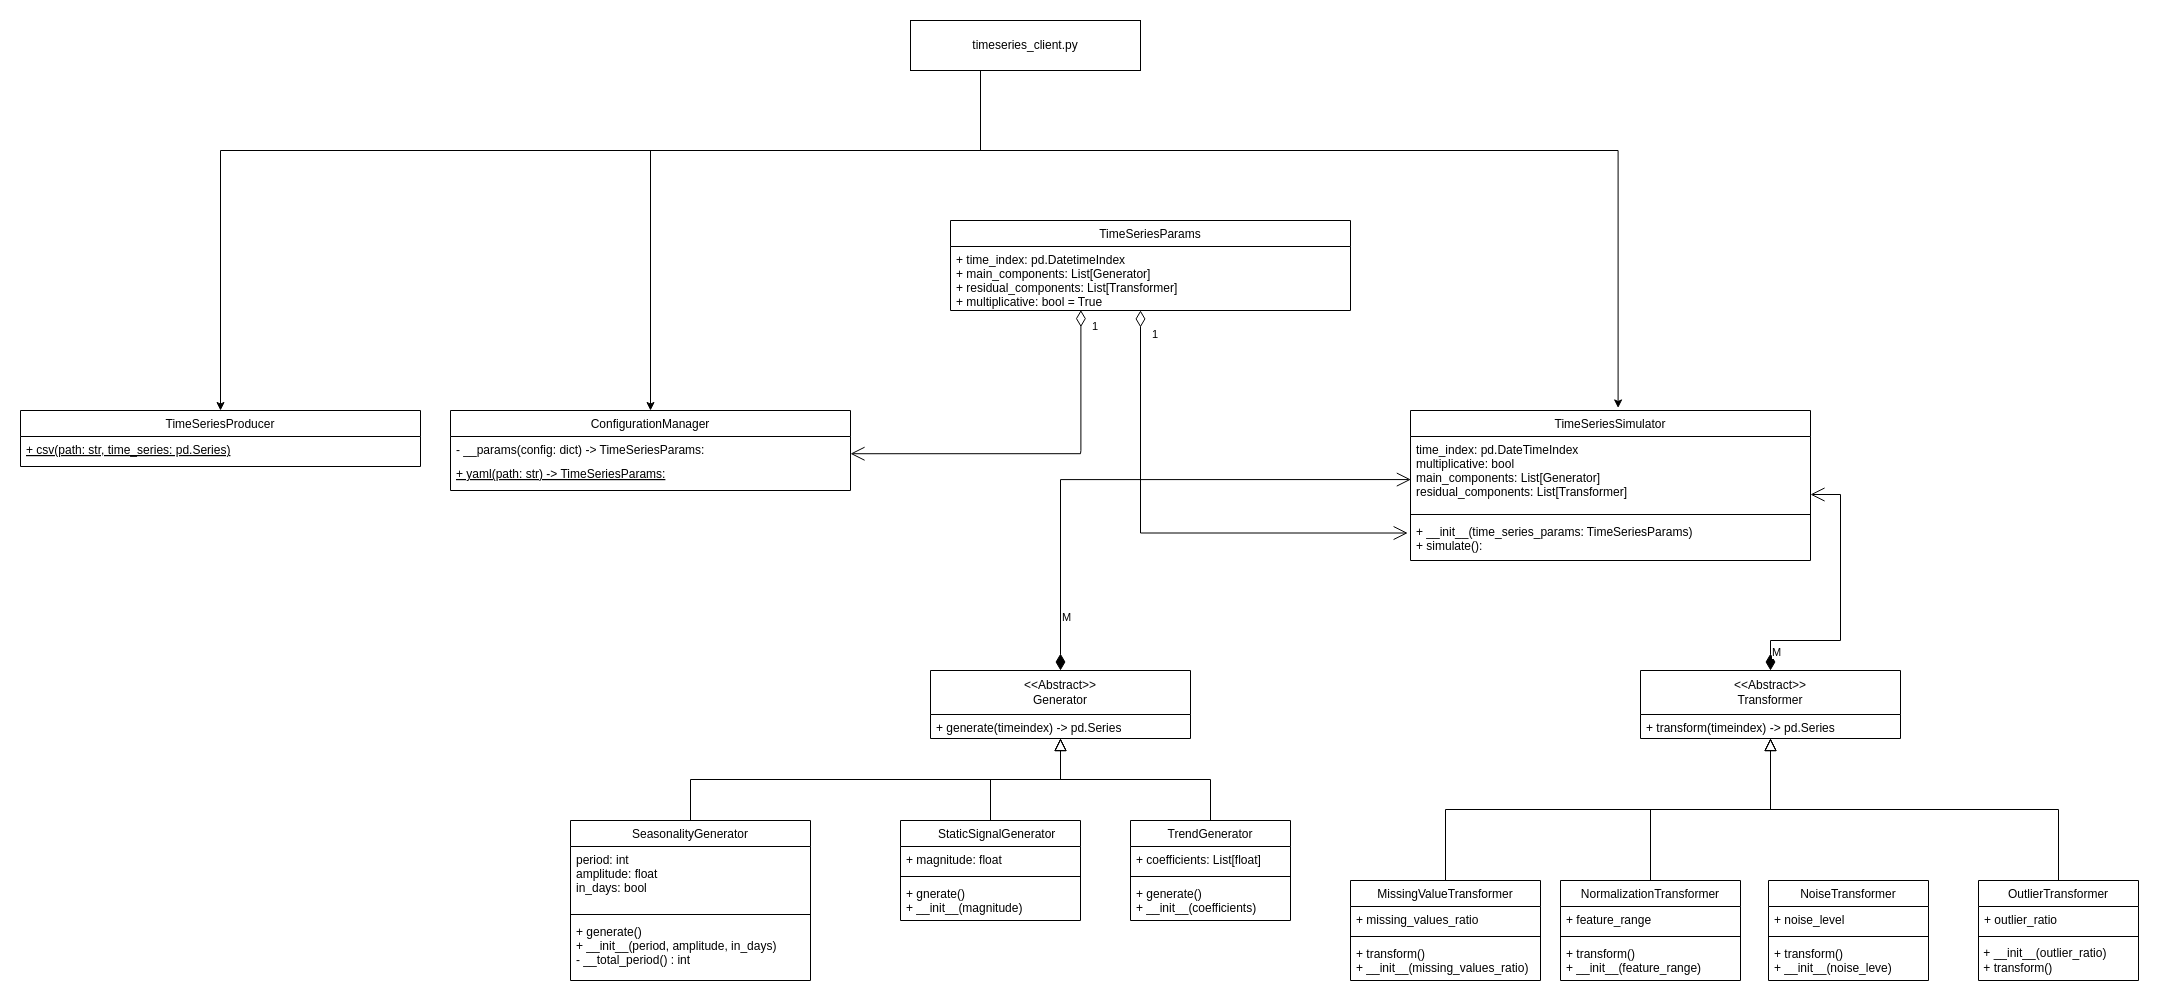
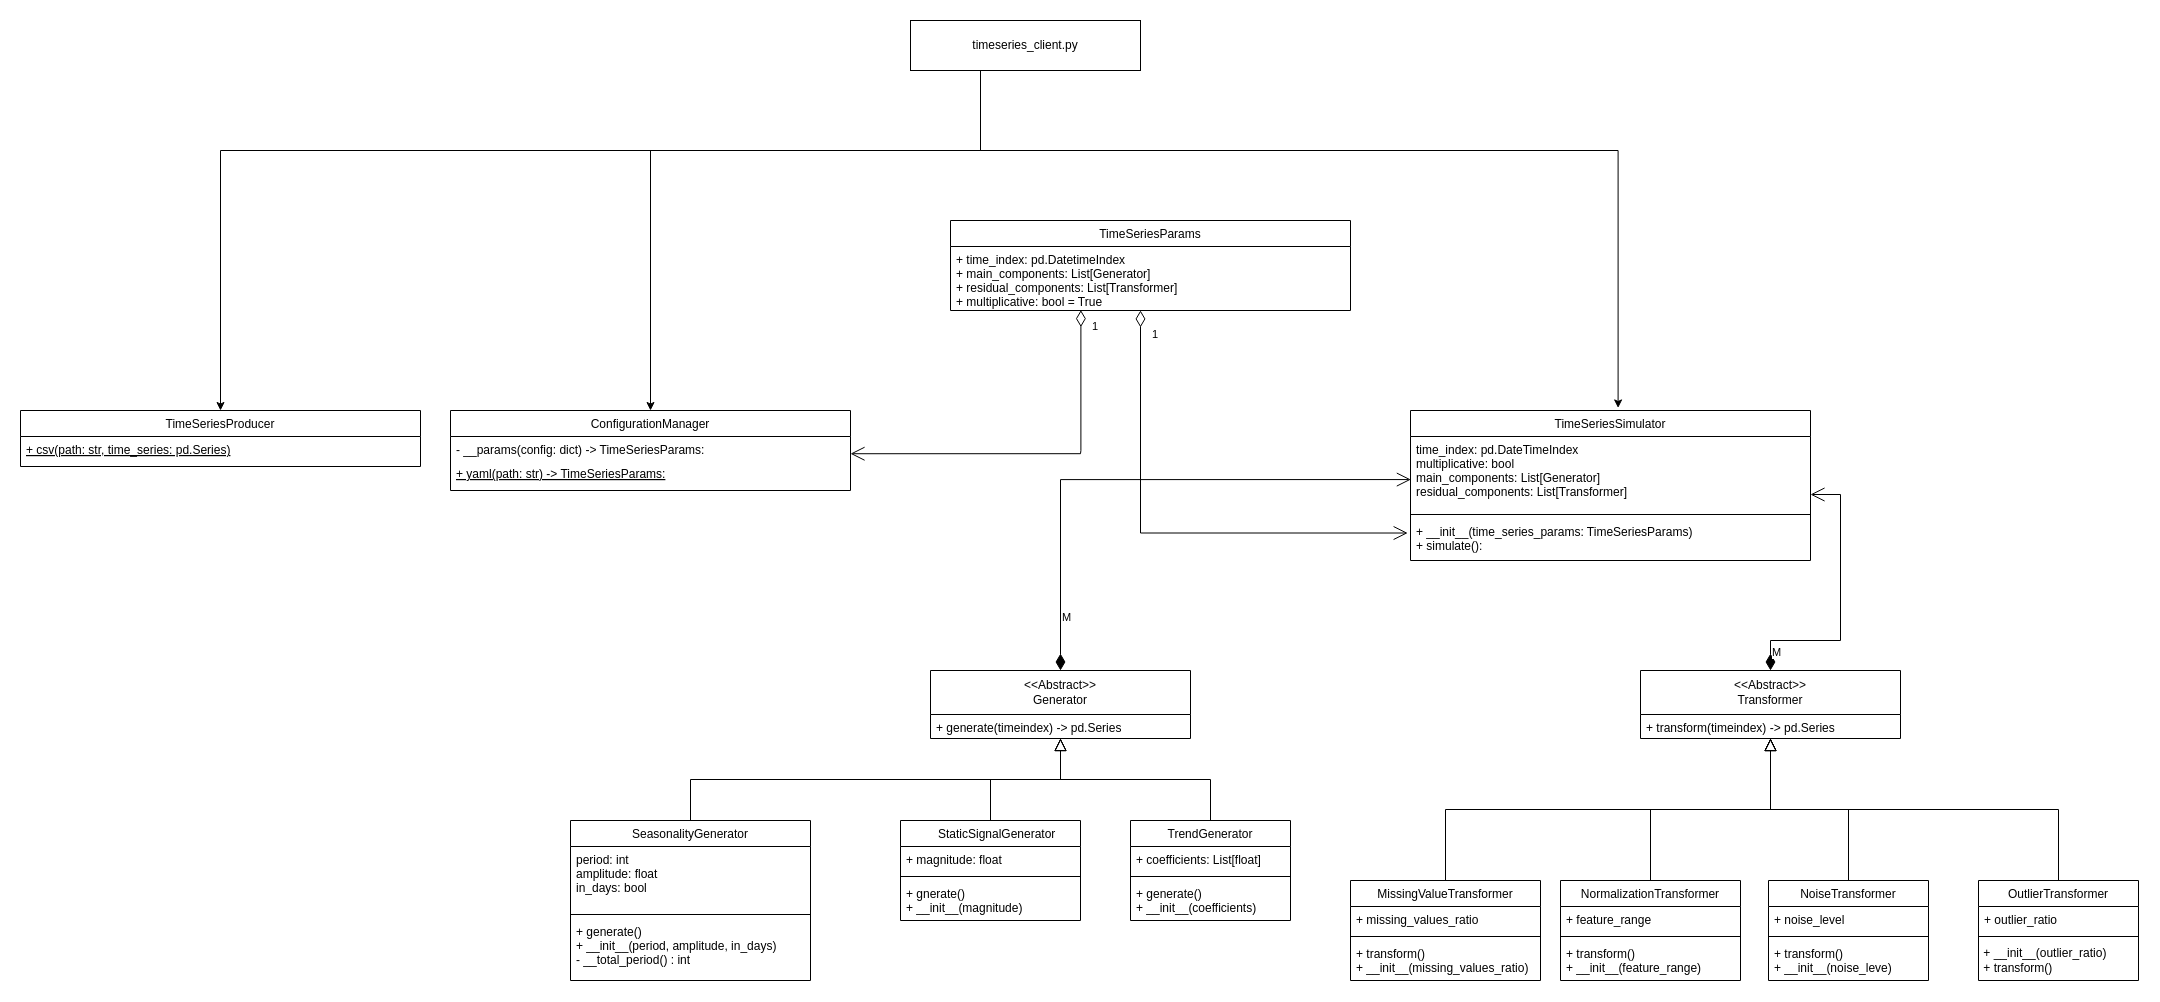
none -> (1849, 847)
